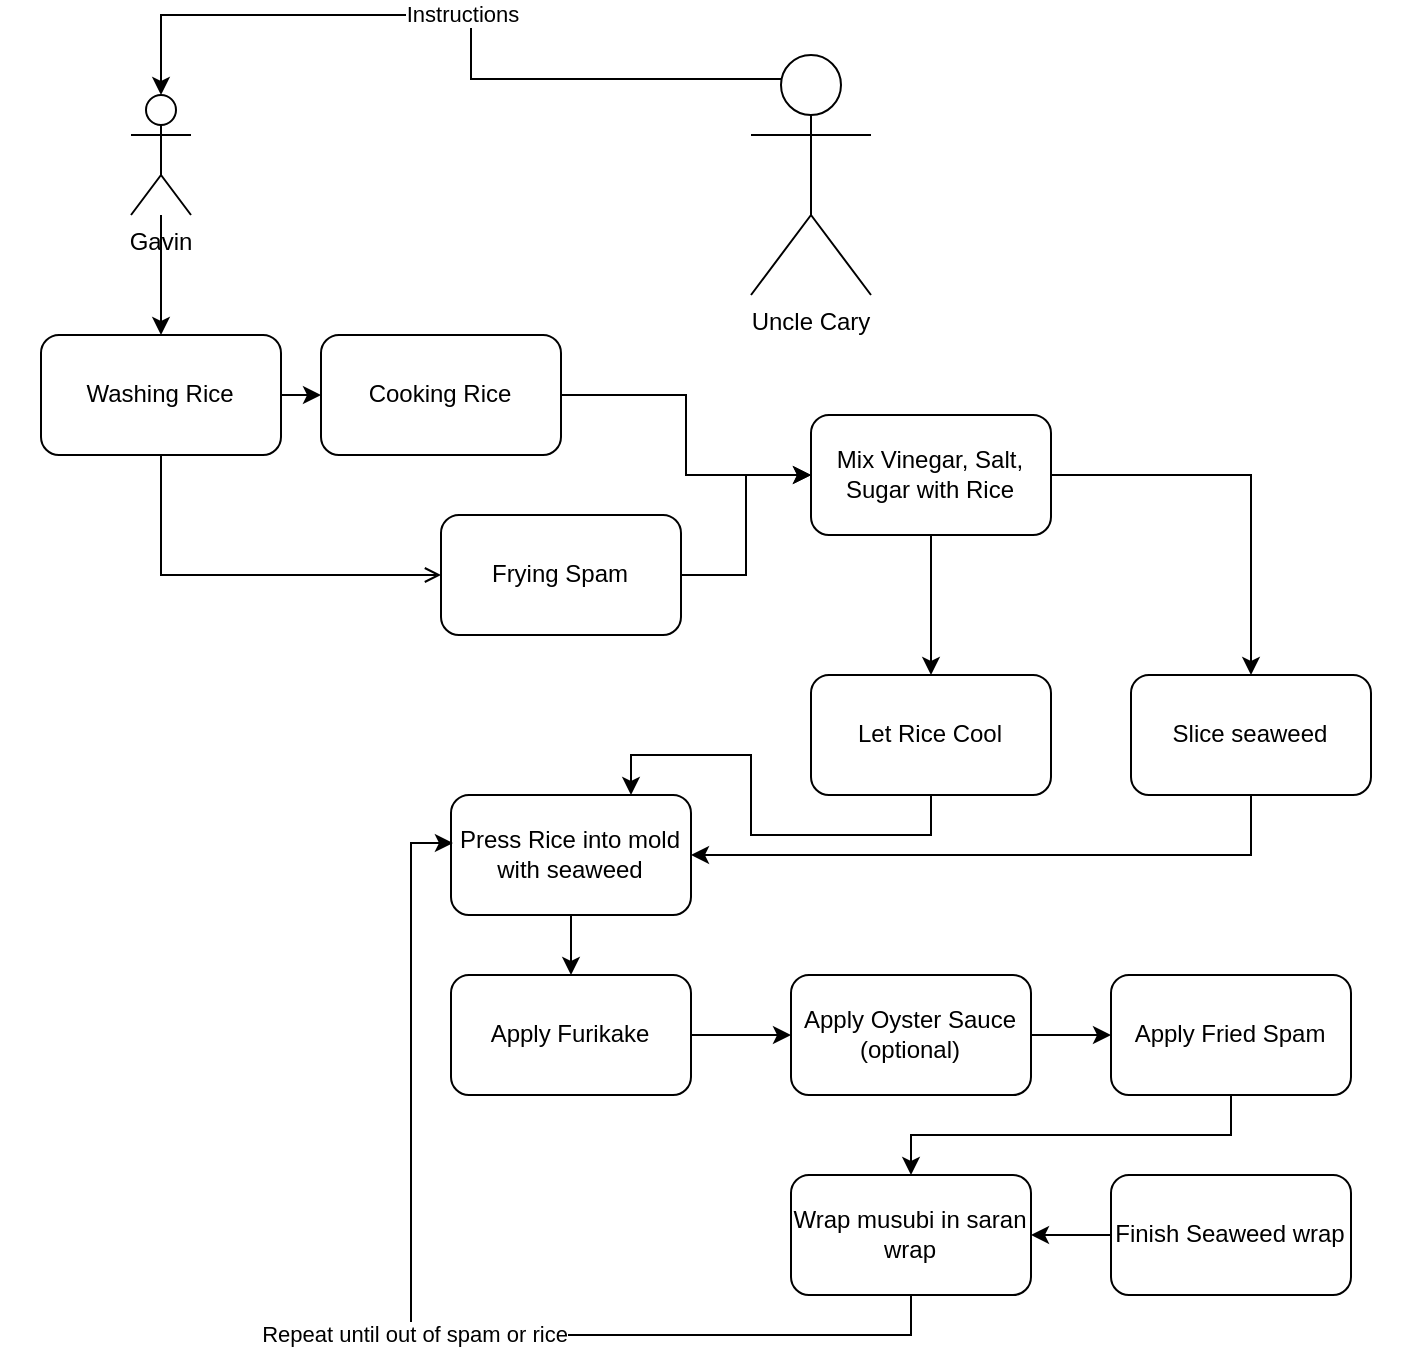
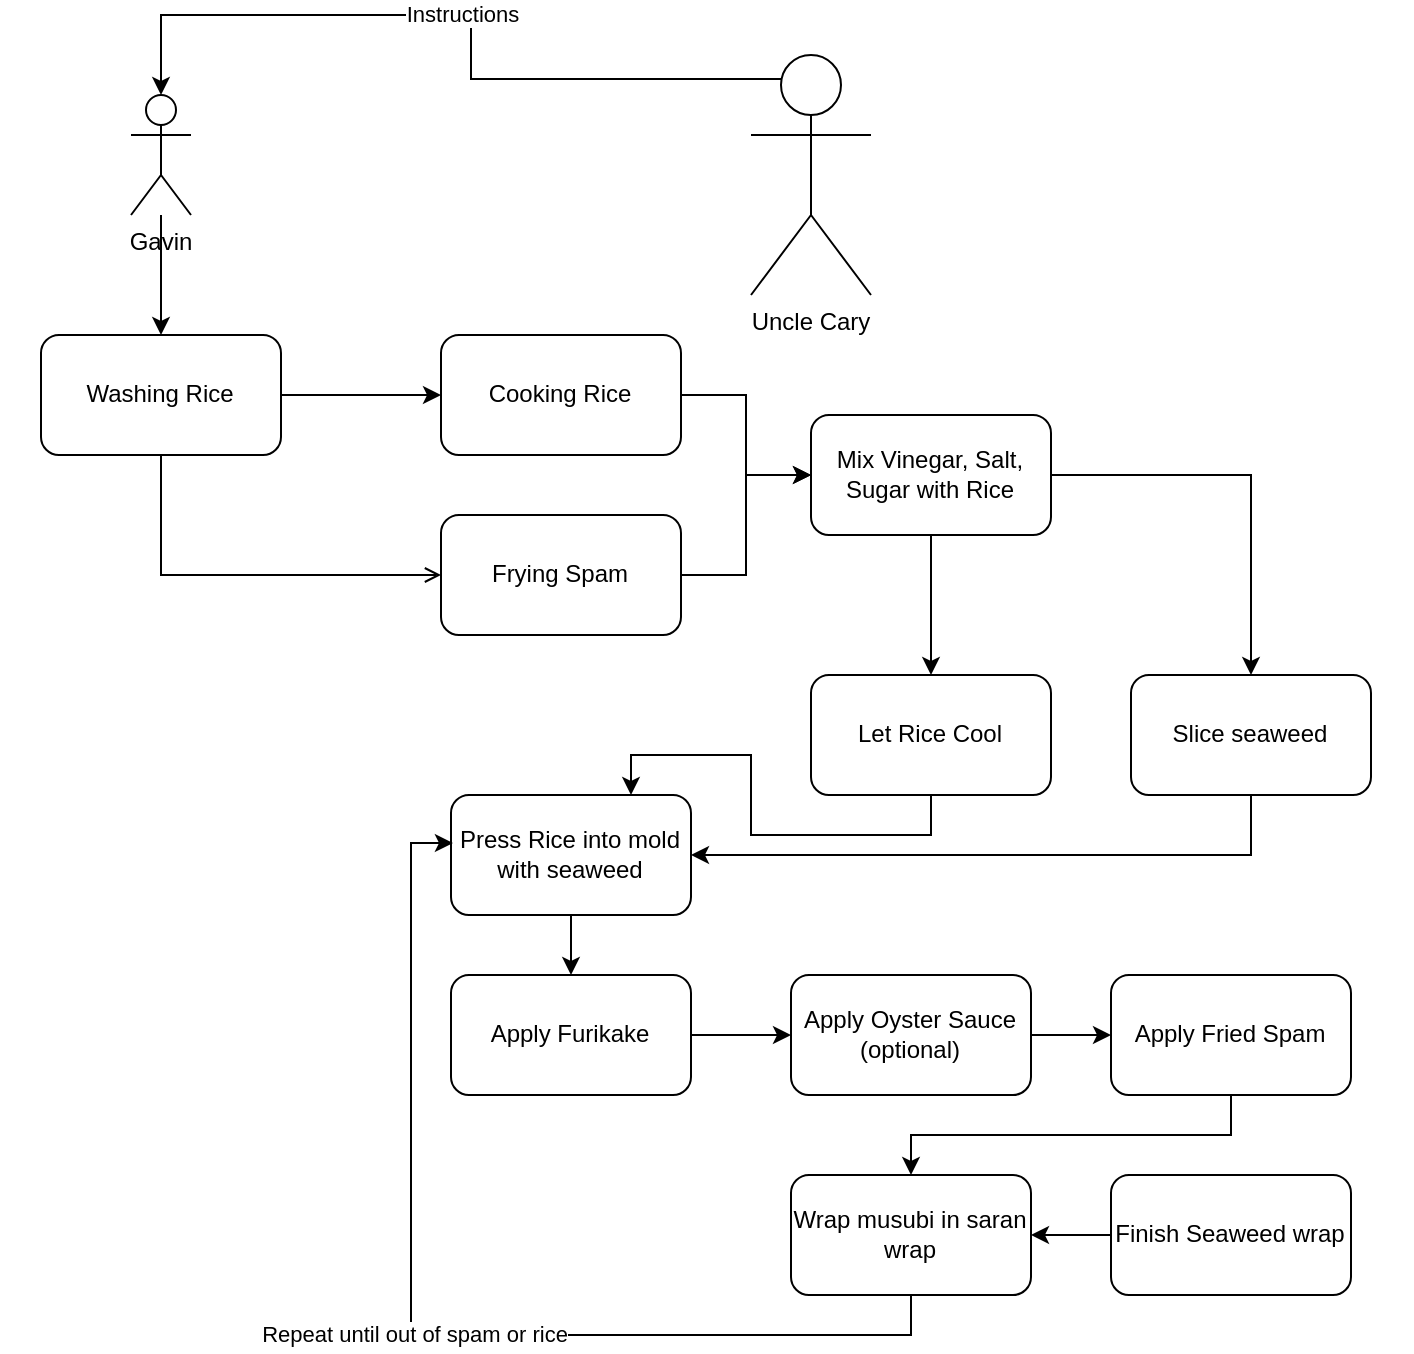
(441, 395) -> (561, 395)
